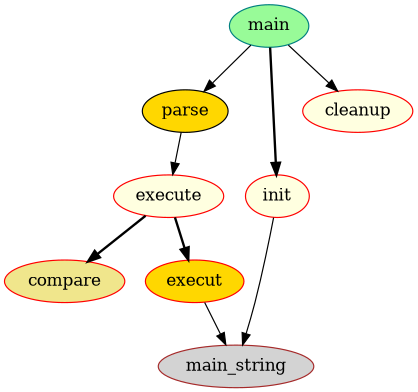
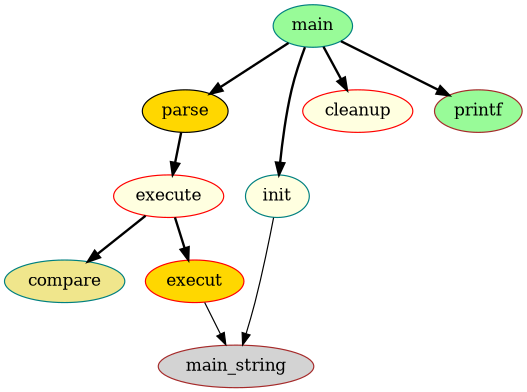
(232, 64) -> (254, 65)
(309, 64) -> (332, 63)
none -> (478, 111)
(178, 147) -> (178, 147)
(277, 196) -> (277, 196)
(65, 281) -> (65, 281)
